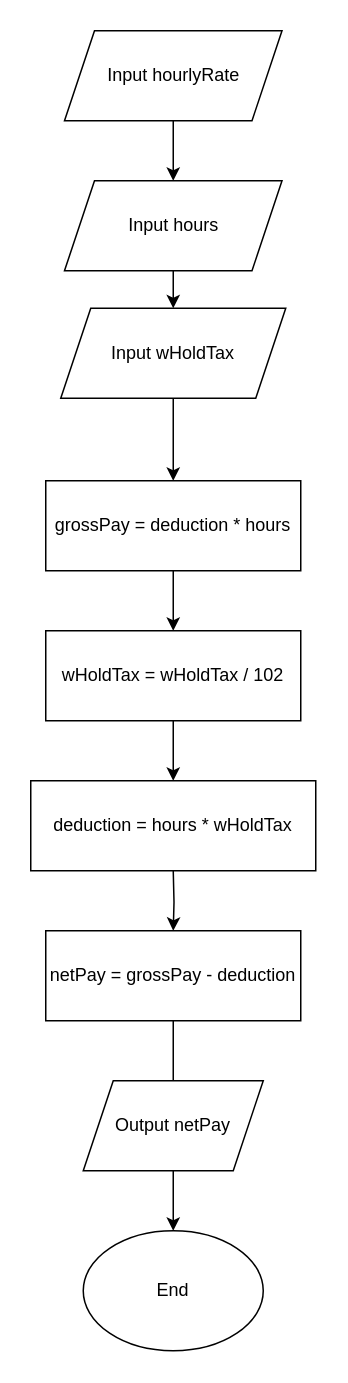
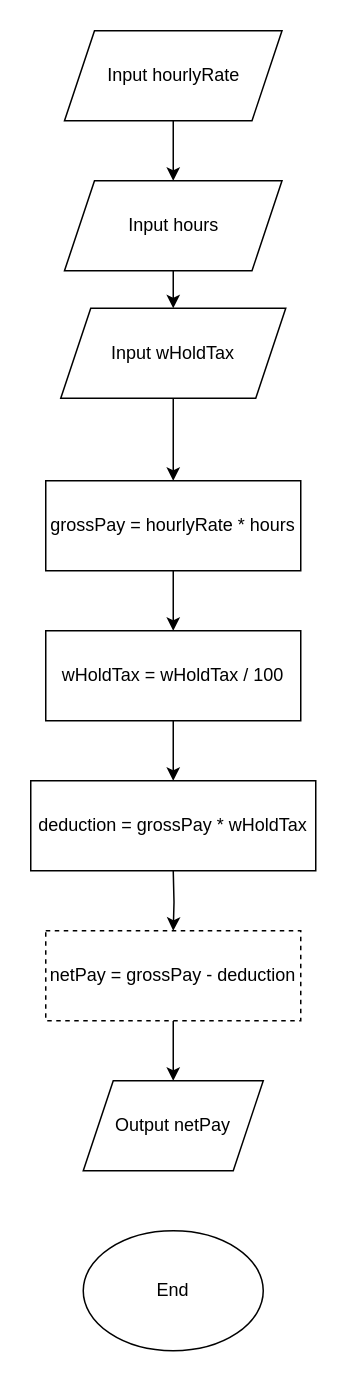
(173, 526) -> (173, 526)
(173, 676) -> (173, 676)
(173, 826) -> (173, 826)
(173, 976) -> (173, 976)
(173, 1073) -> (173, 1069)
(173, 1196) -> none
